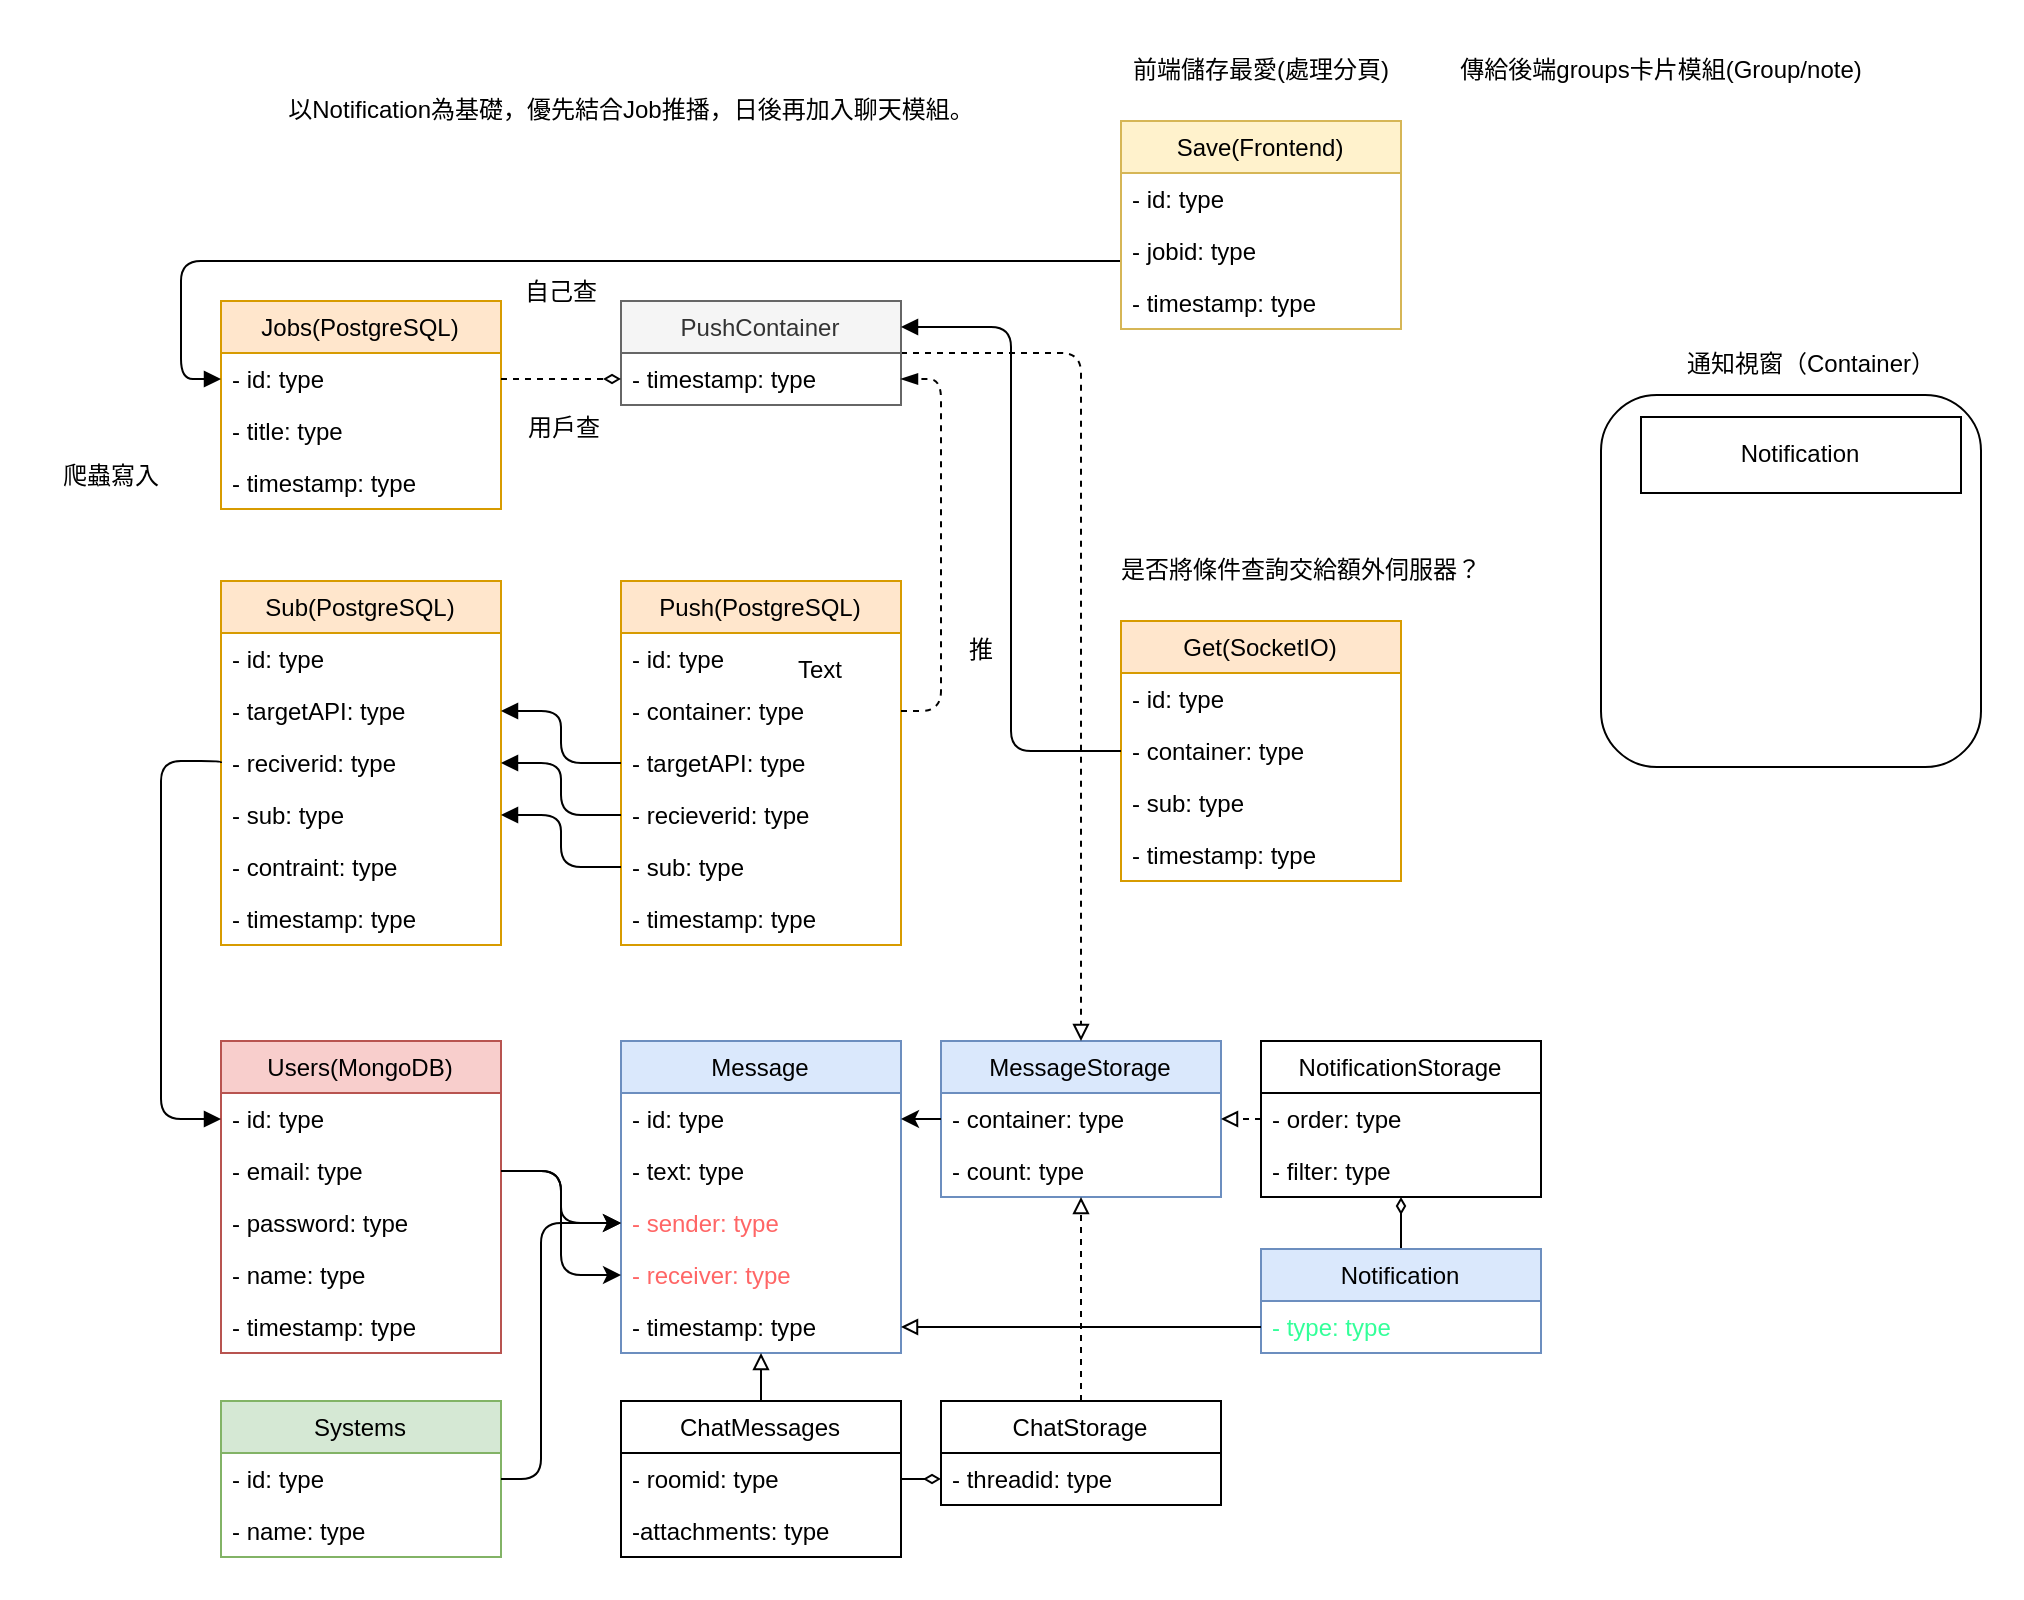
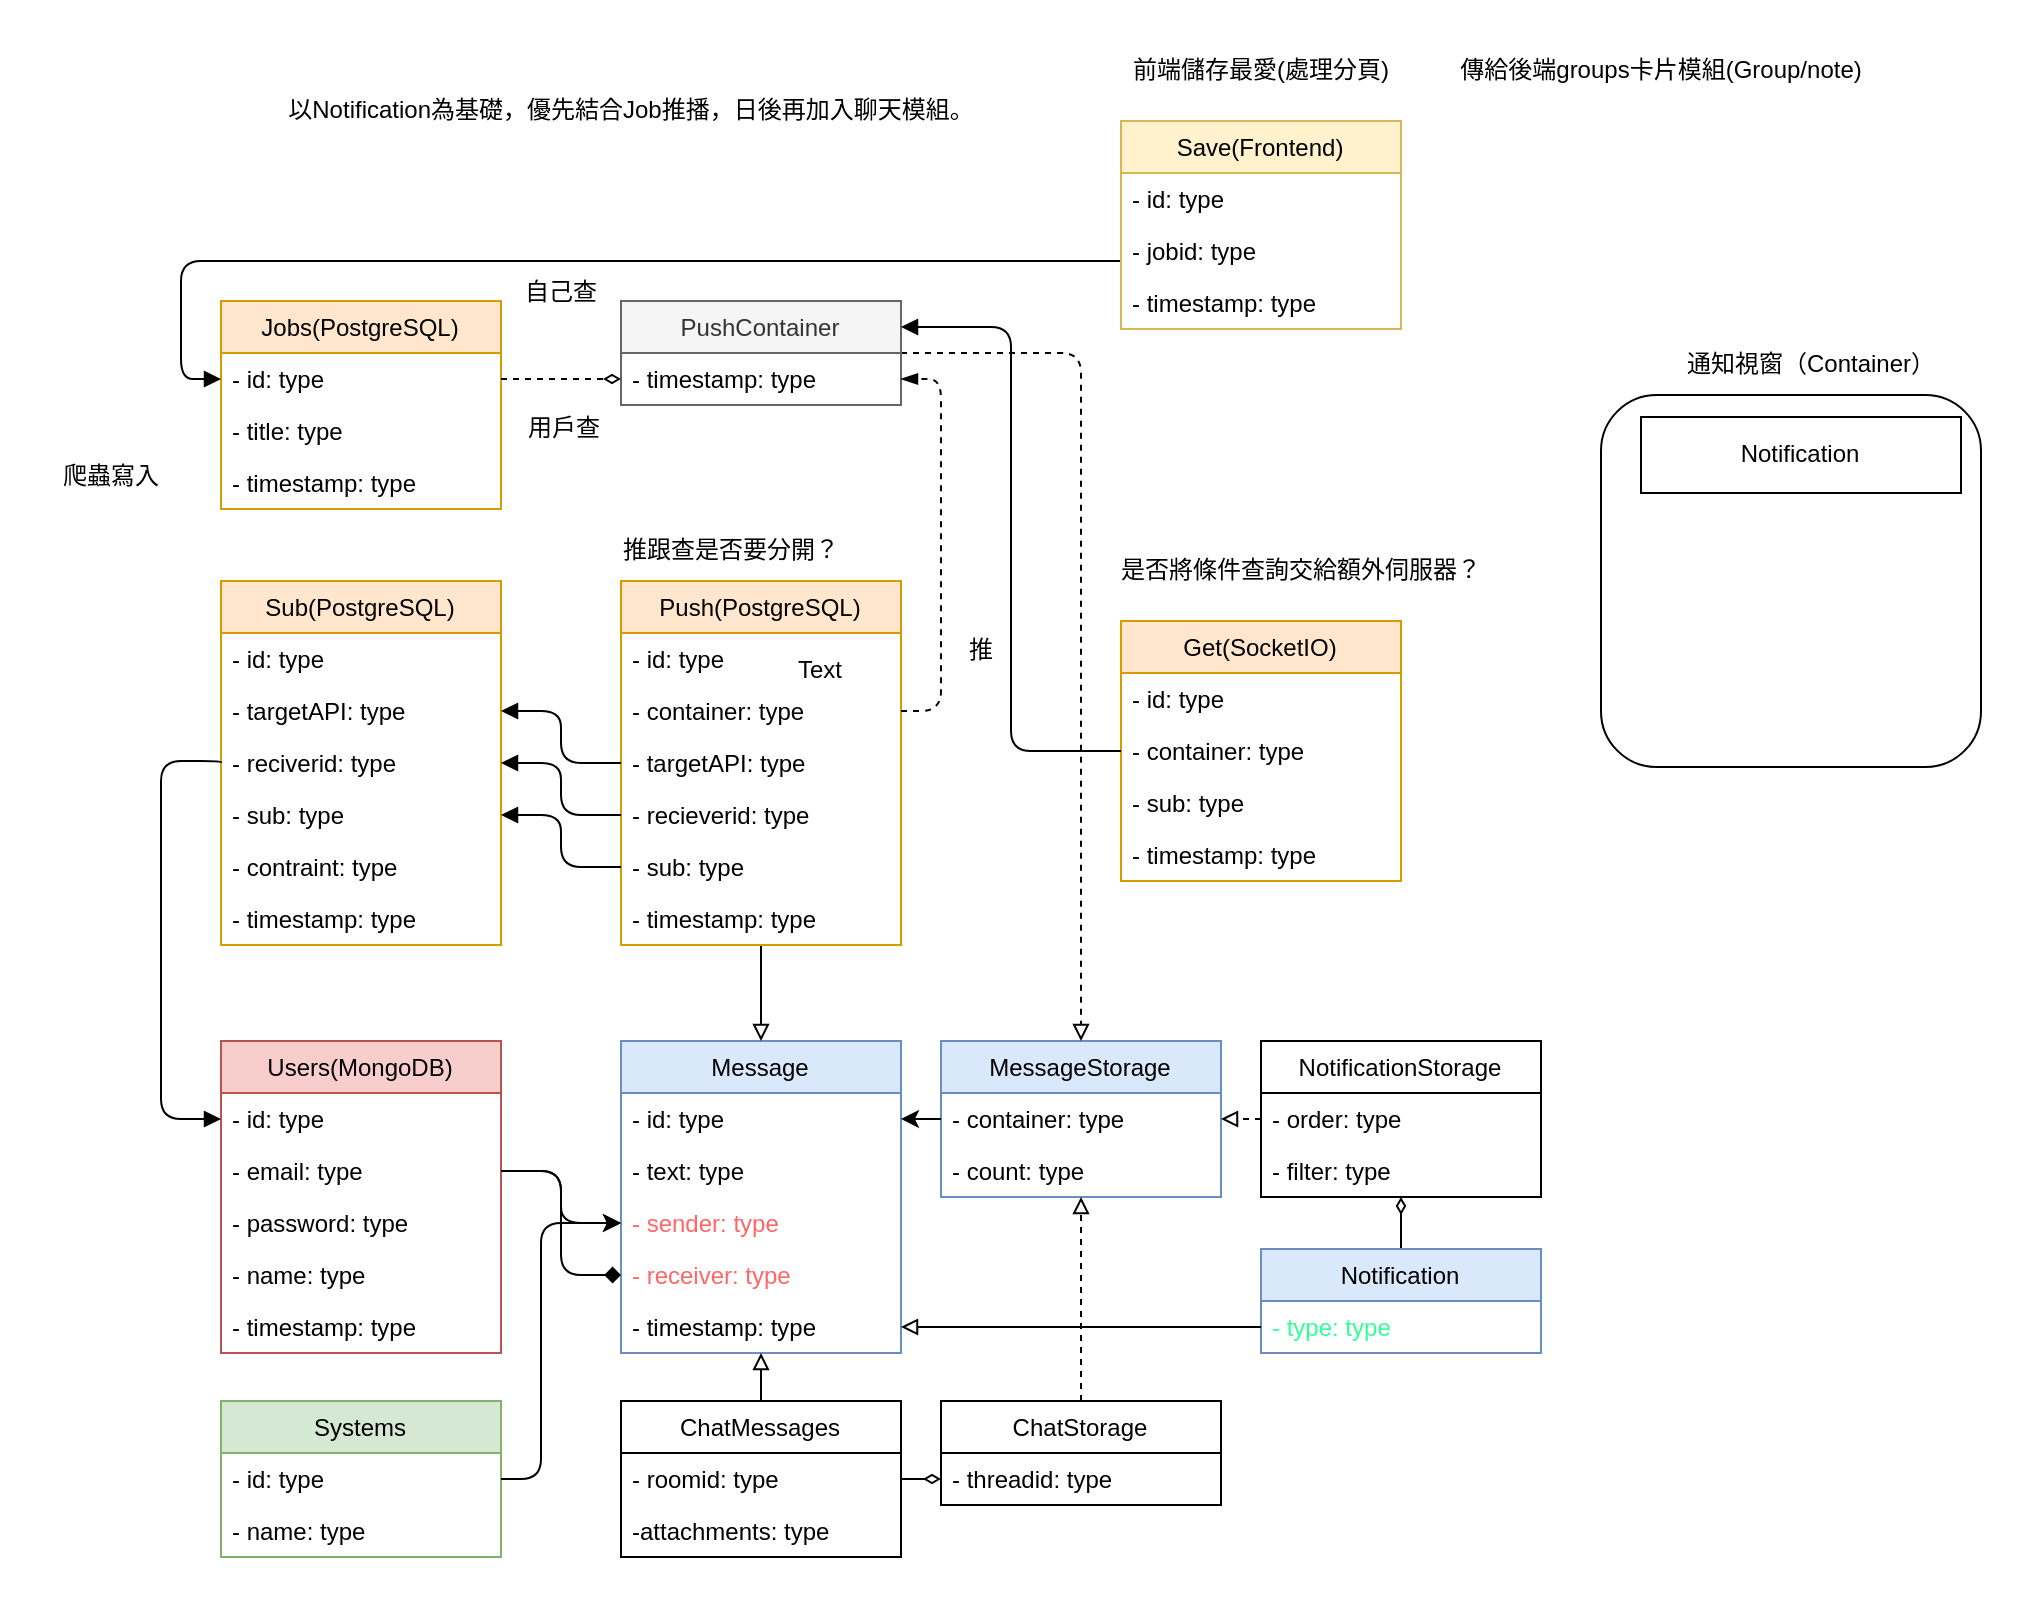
none -> (731, 551)
none -> (761, 986)
(605, 1275) -> (604, 1275)
